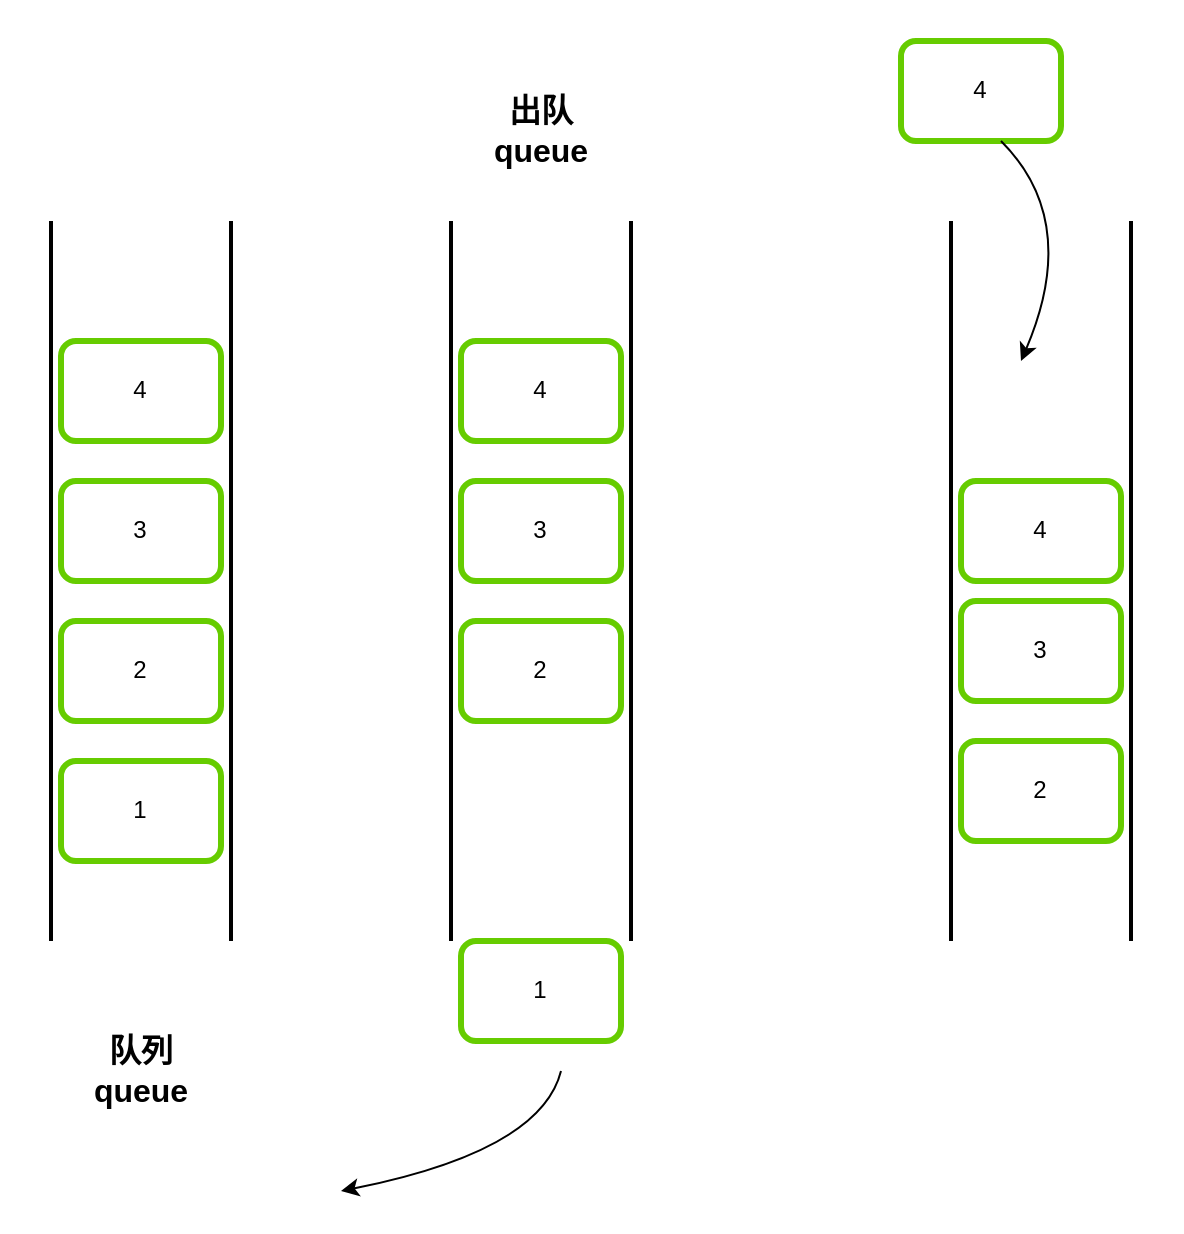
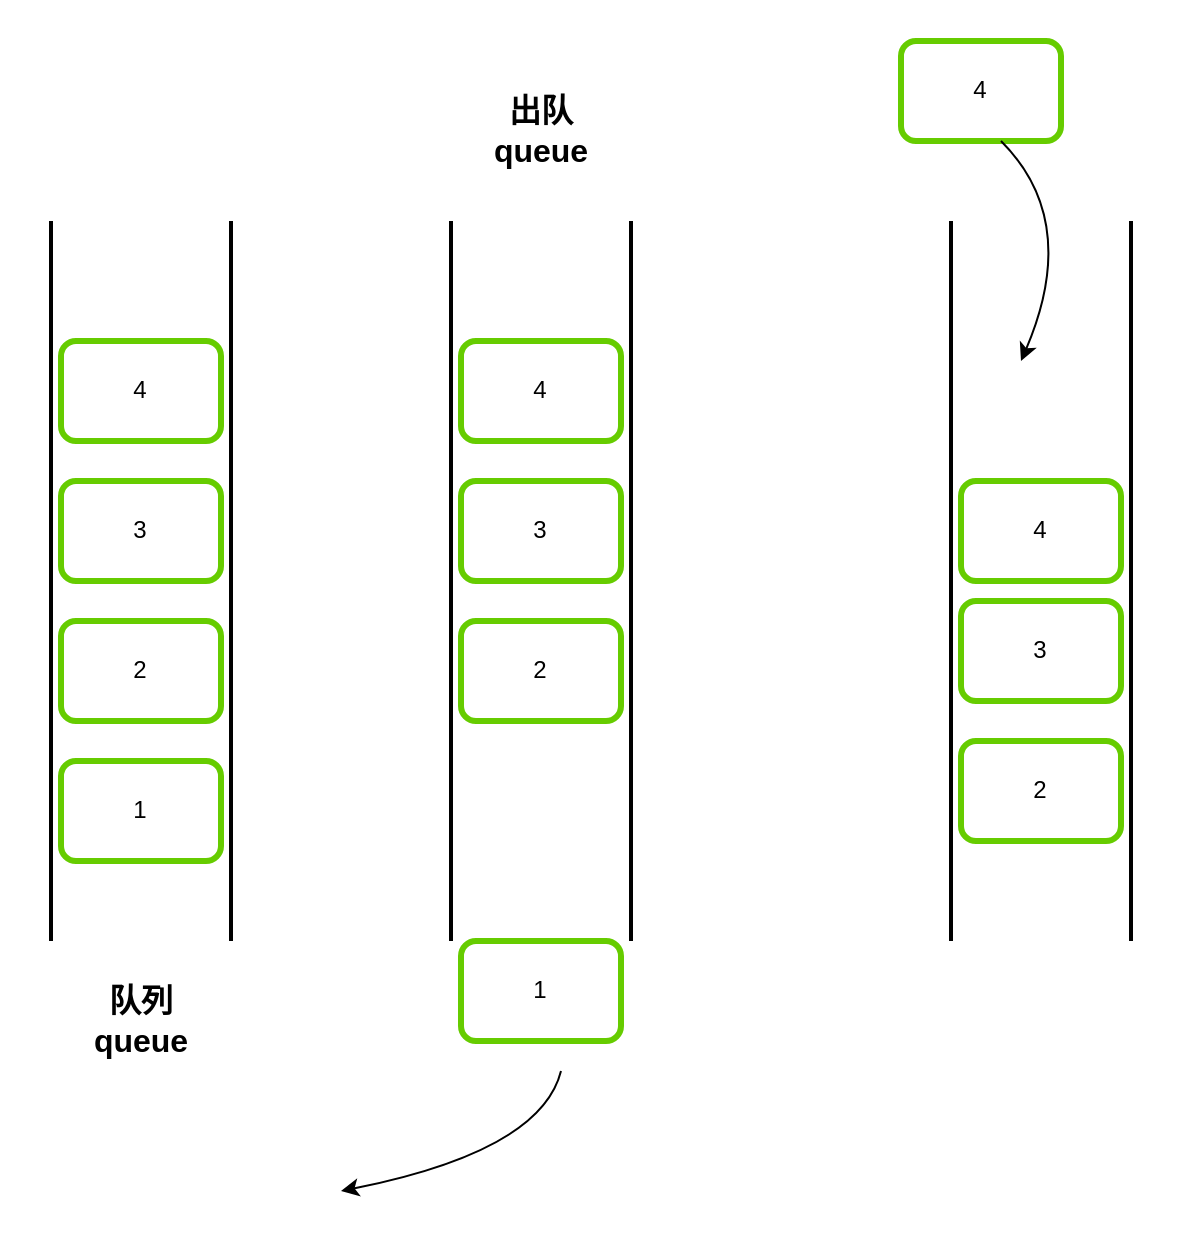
(141, 1071) -> (141, 1021)
